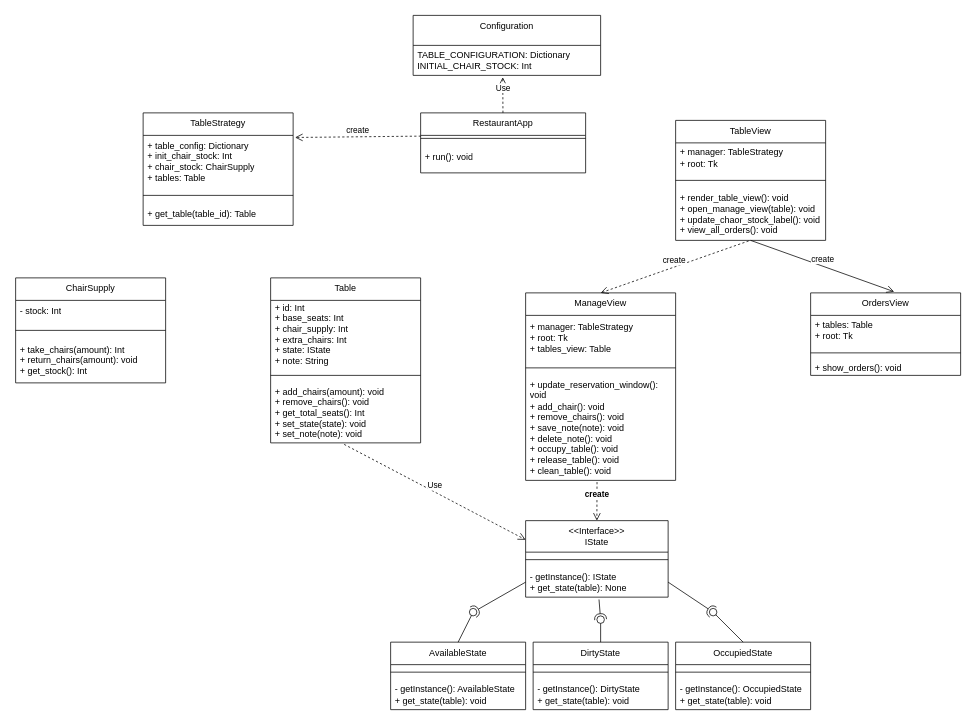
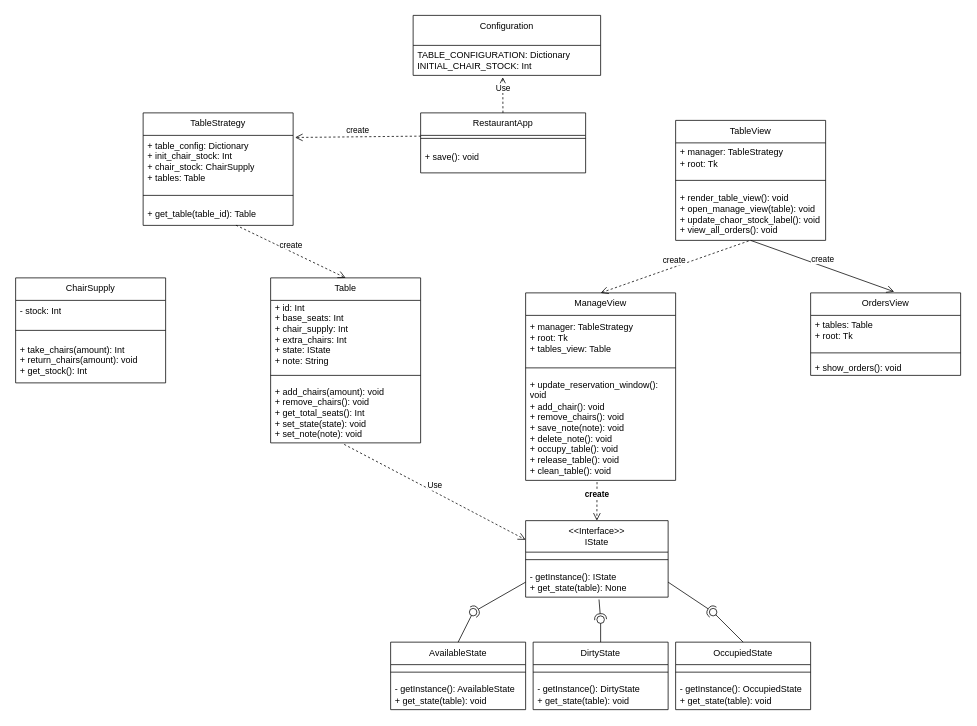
(453, 157) -> (455, 157)
none -> (291, 252)
